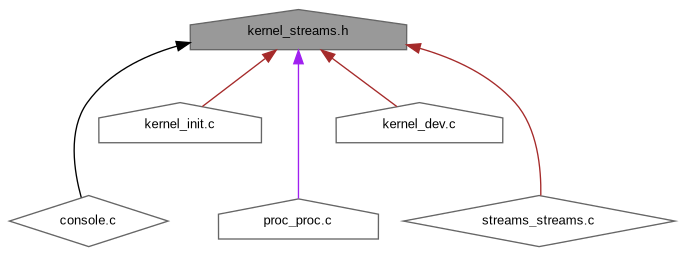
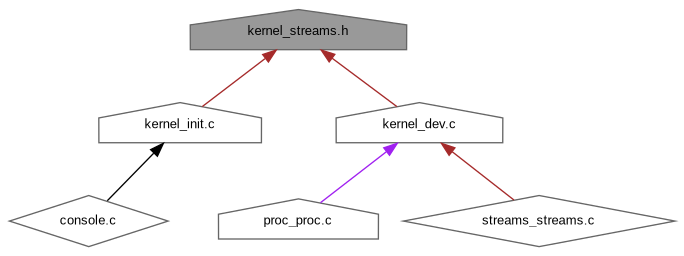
(511, 98) -> (483, 176)
(90, 99) -> (131, 177)
(298, 131) -> (353, 177)
